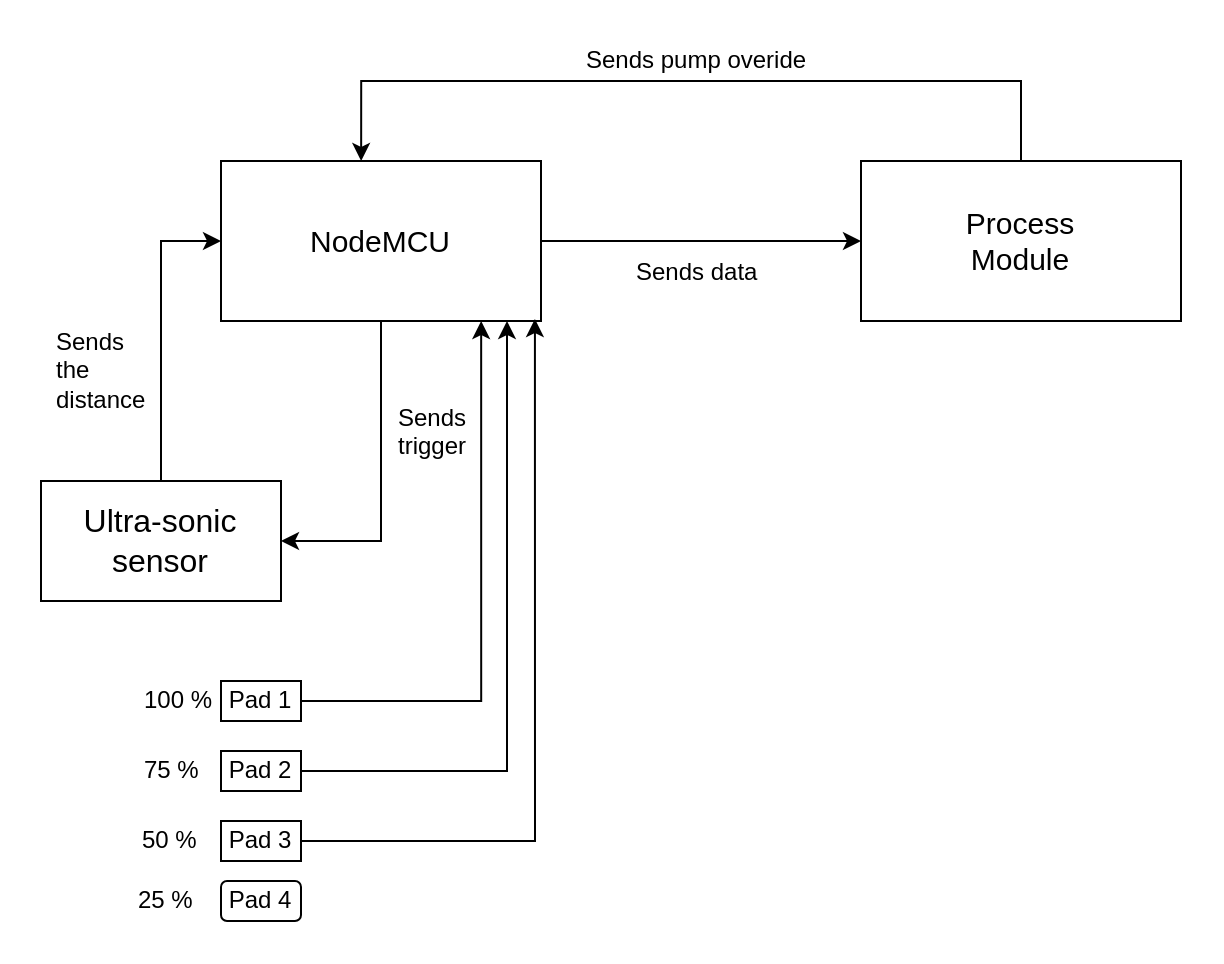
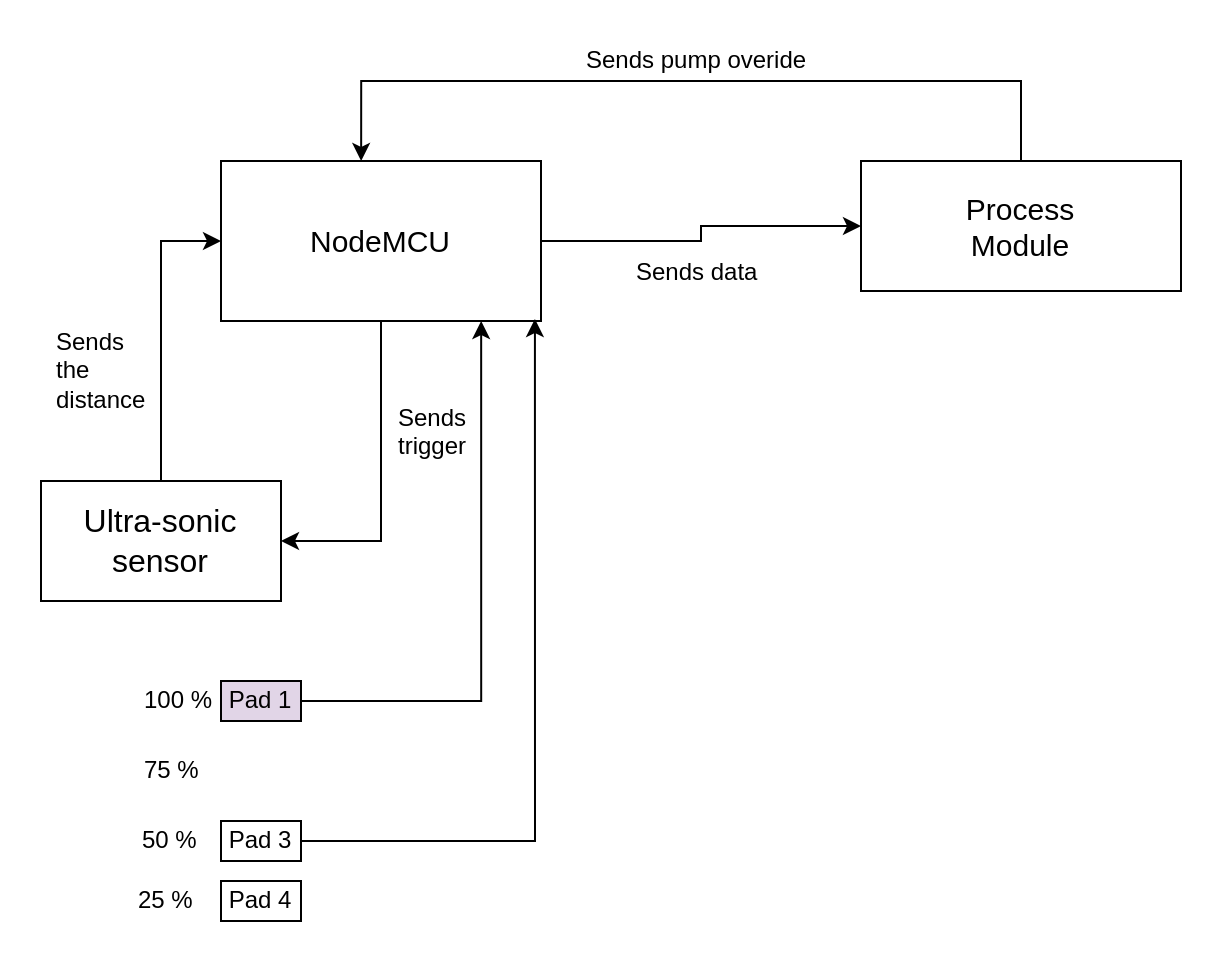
(1021, 241) -> (1021, 226)
(507, 656) -> none
(261, 701) -> (261, 701)
(261, 771) -> none
(261, 901) -> (261, 901)
